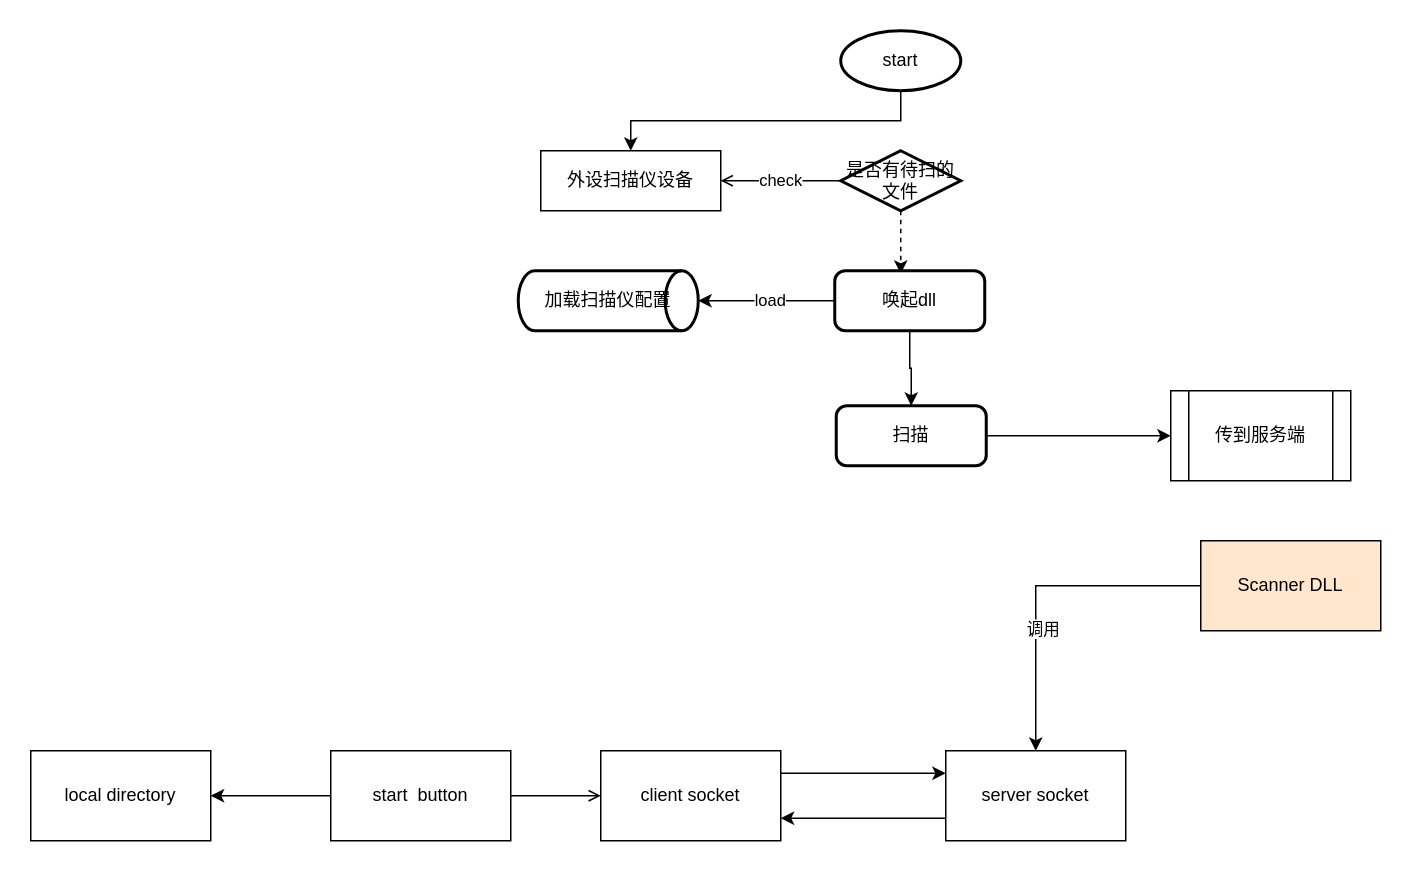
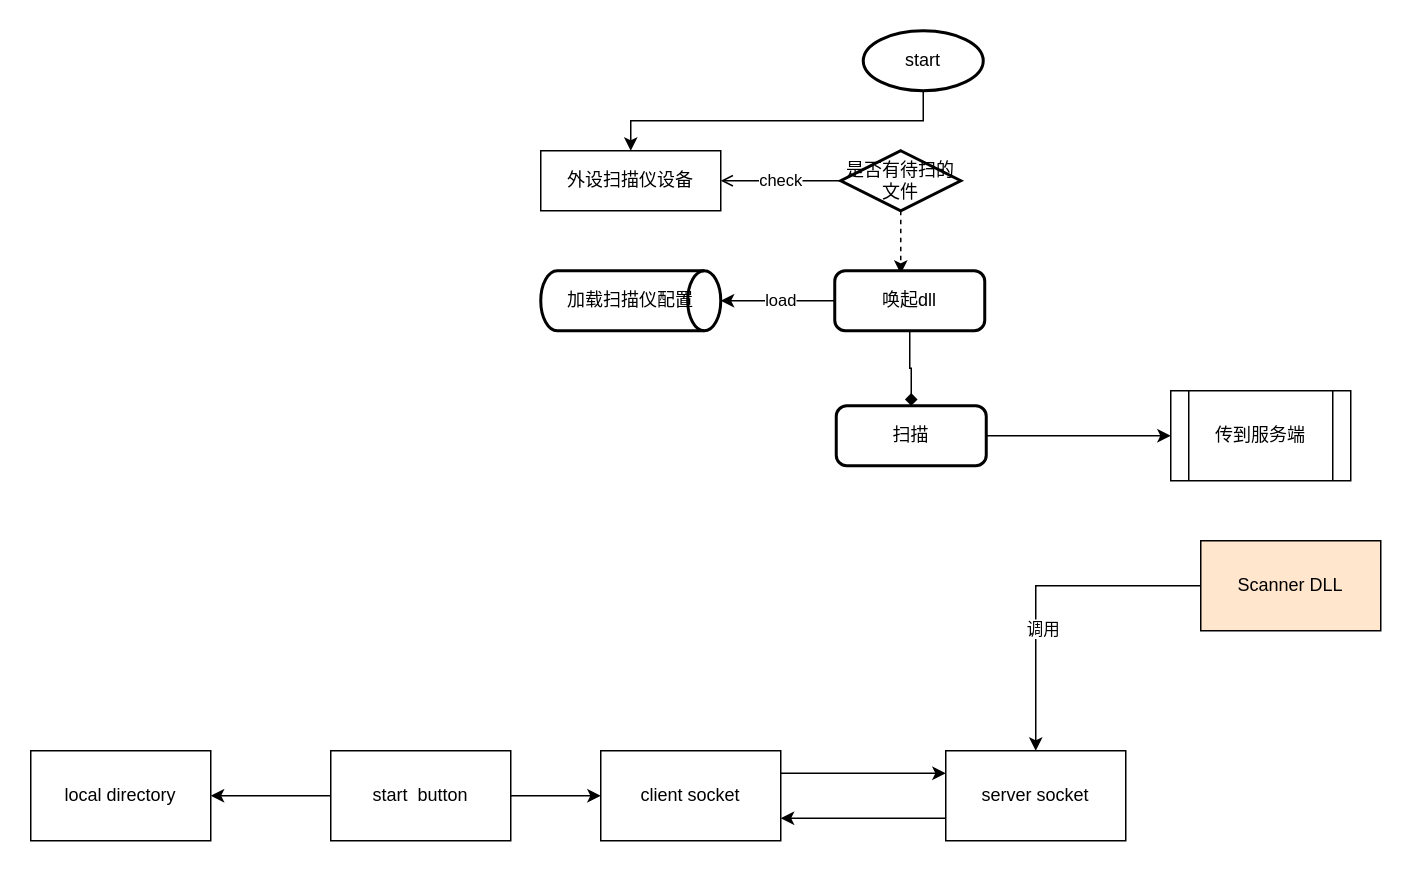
(901, 61) -> (923, 61)
(608, 301) -> (631, 301)
(911, 394) -> (911, 393)
(591, 796) -> (589, 796)
